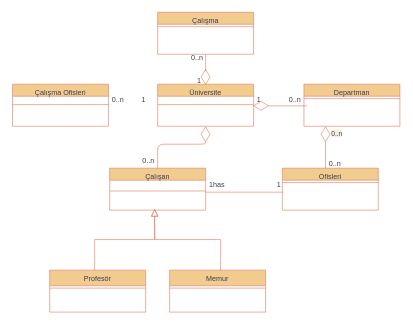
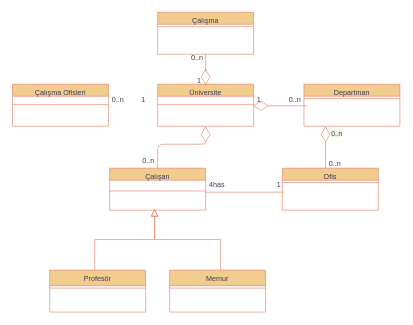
(330, 176) -> (330, 176)
(217, 185) -> (217, 185)
